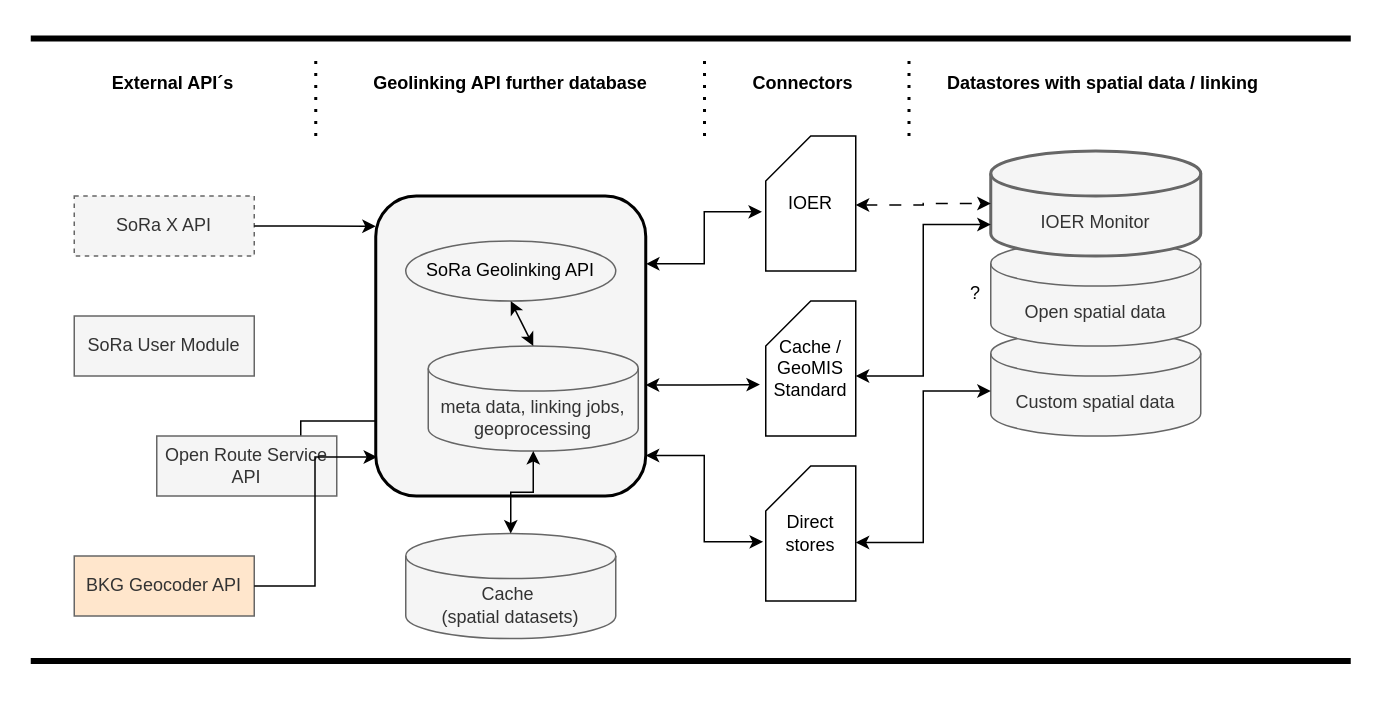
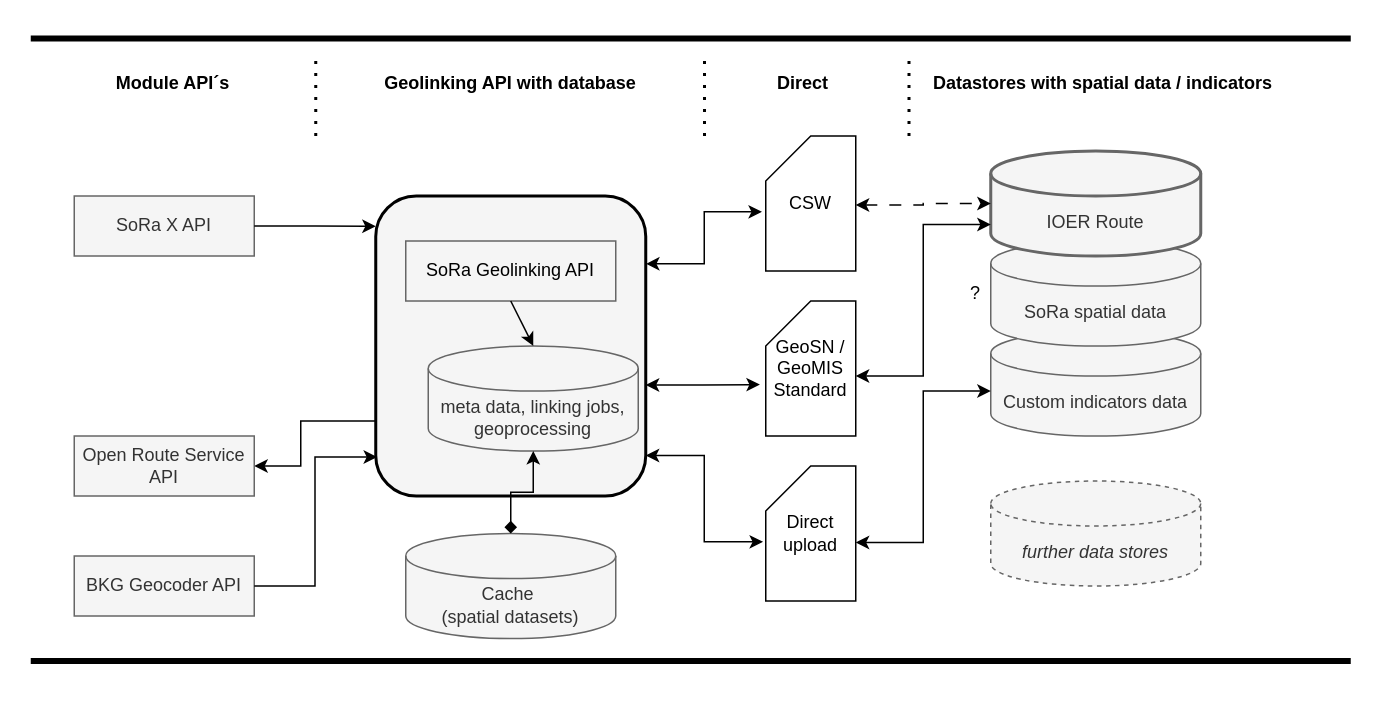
(173, 83) -> (173, 83)
(511, 83) -> (511, 83)
(803, 83) -> (803, 83)
(1103, 83) -> (1103, 83)
(811, 203) -> (811, 203)
(1096, 223) -> (1096, 223)
(164, 226) -> (164, 226)
(511, 271) -> (511, 271)
(516, 311) -> (513, 306)
(1096, 313) -> (1096, 313)
(164, 346) -> none
(811, 368) -> (811, 368)
(1096, 403) -> (1096, 403)
(247, 466) -> (164, 466)
(511, 522) -> (511, 521)
(811, 533) -> (811, 533)
none -> (1096, 533)
(164, 586) -> (164, 586)
